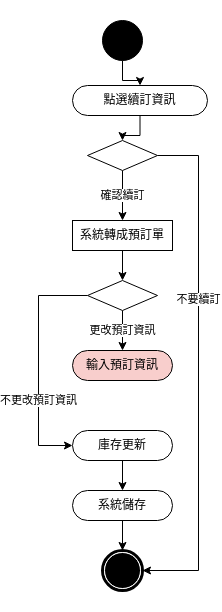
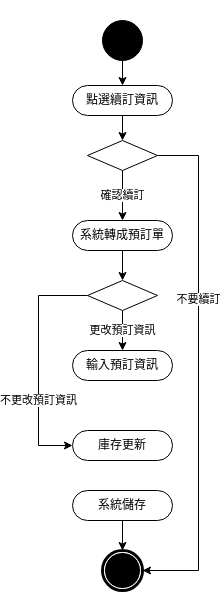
(140, 101) -> (123, 101)
(123, 236) -> (123, 236)
(123, 366) -> (123, 366)
(123, 480) -> none
